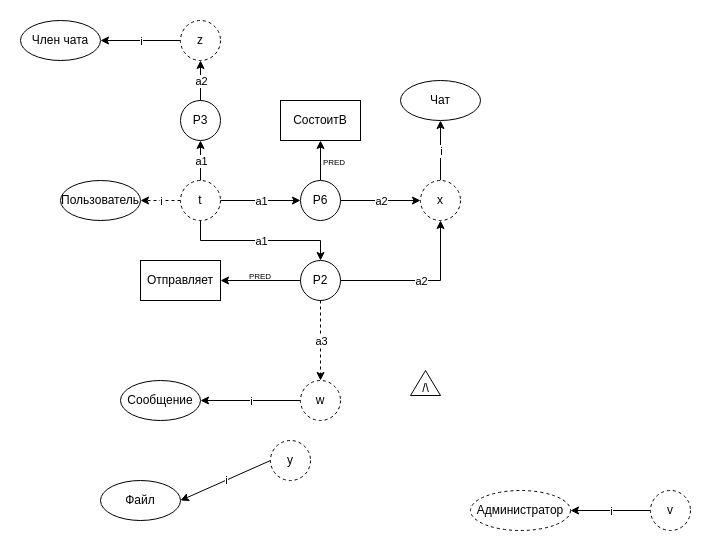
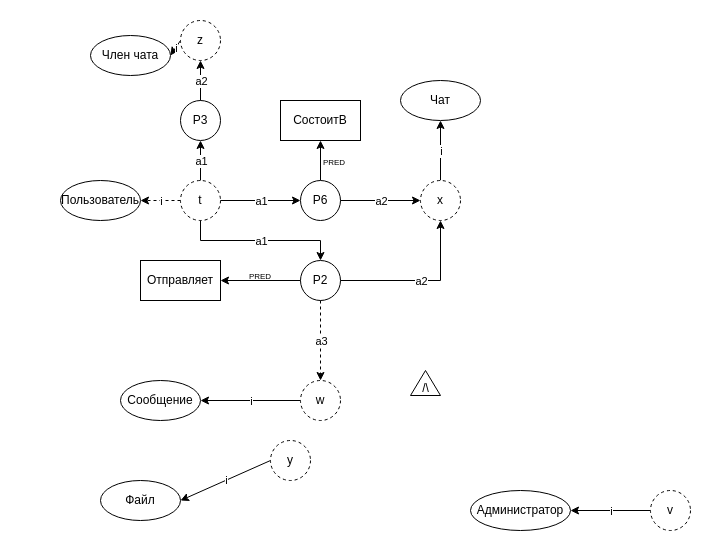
(61, 41) -> (131, 56)
(521, 511) -> (521, 511)
